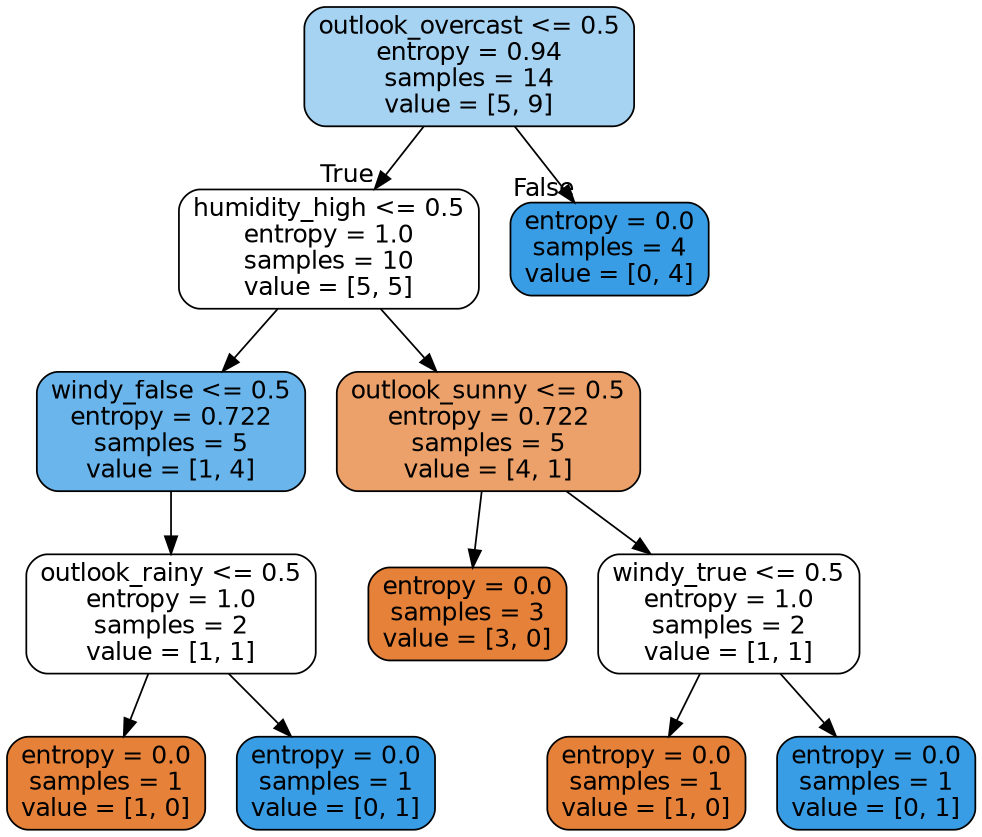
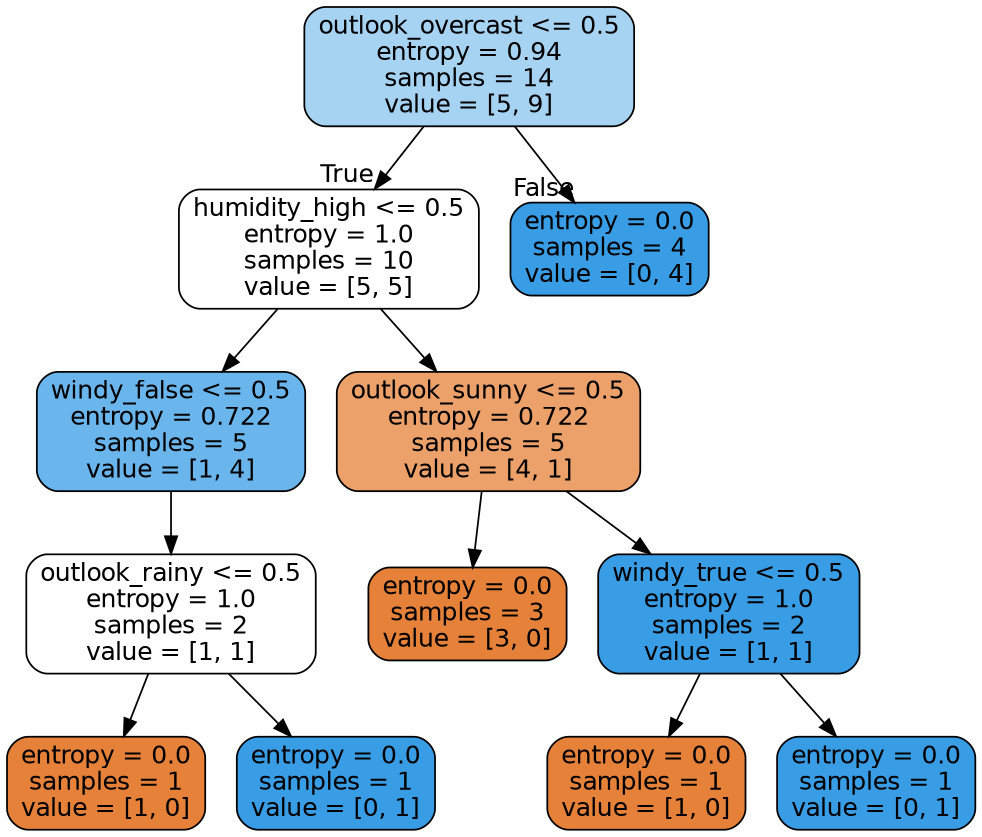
(729, 614) -> (729, 614)
